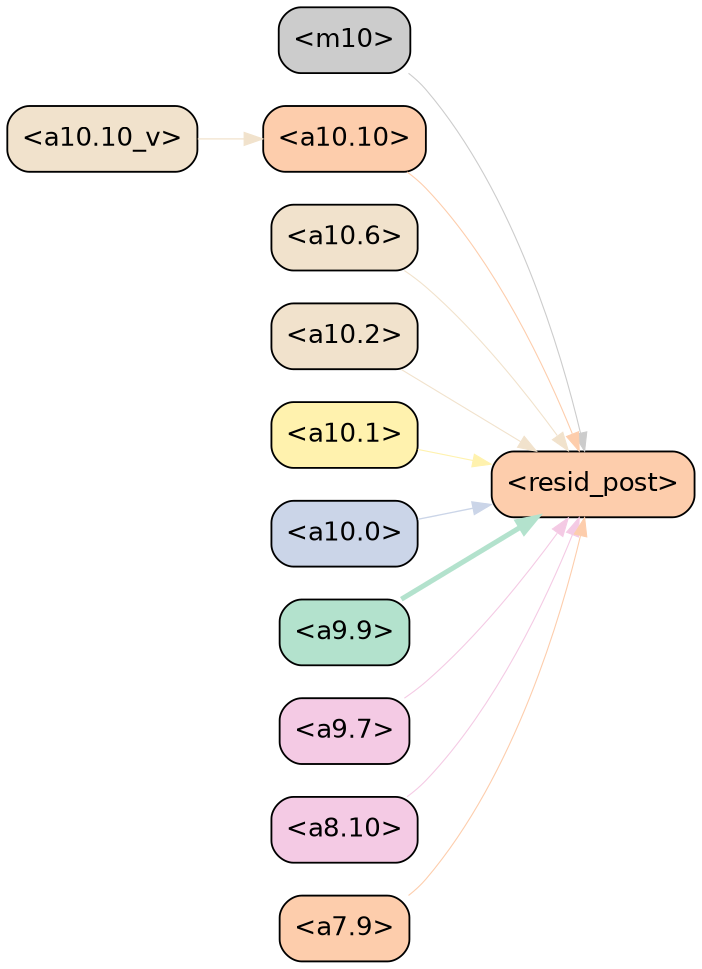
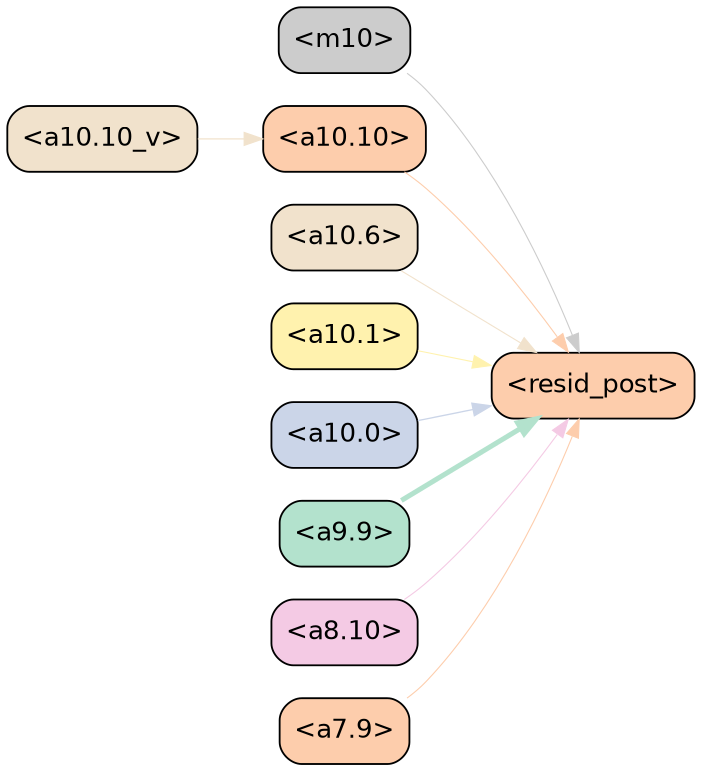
(345, 336) -> none
(345, 731) -> none
